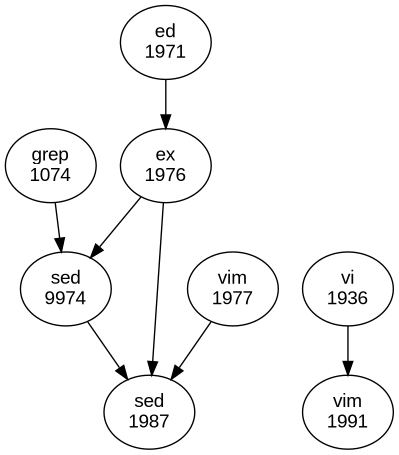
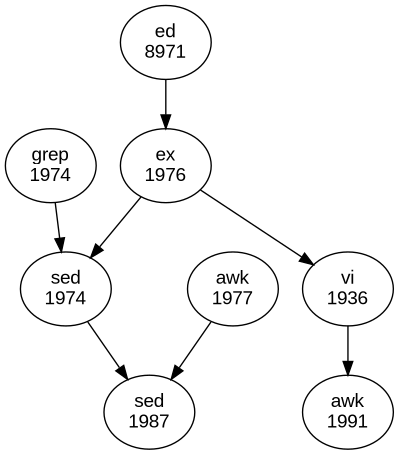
(166, 42) -> (166, 42)
(51, 166) -> (51, 166)
(158, 282) -> (251, 224)
(66, 289) -> (66, 289)
(233, 289) -> (233, 289)
(348, 412) -> (348, 412)
